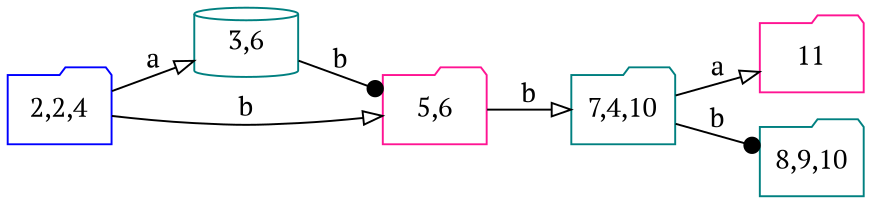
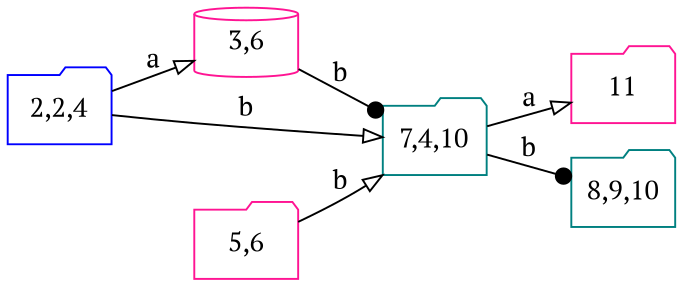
(246, 42) -> (246, 42)
(333, 73) -> (334, 88)
(237, 125) -> (237, 127)
